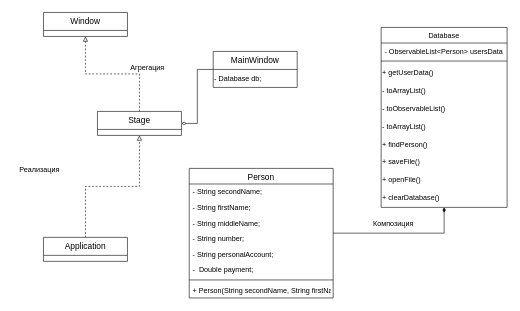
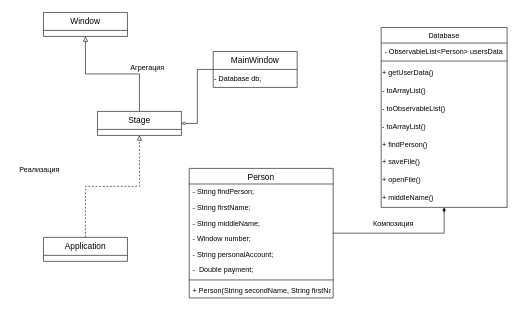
(116, 74) -> (116, 74)
(229, 192) -> (228, 192)
(416, 198) -> (409, 198)
(221, 239) -> (221, 239)
